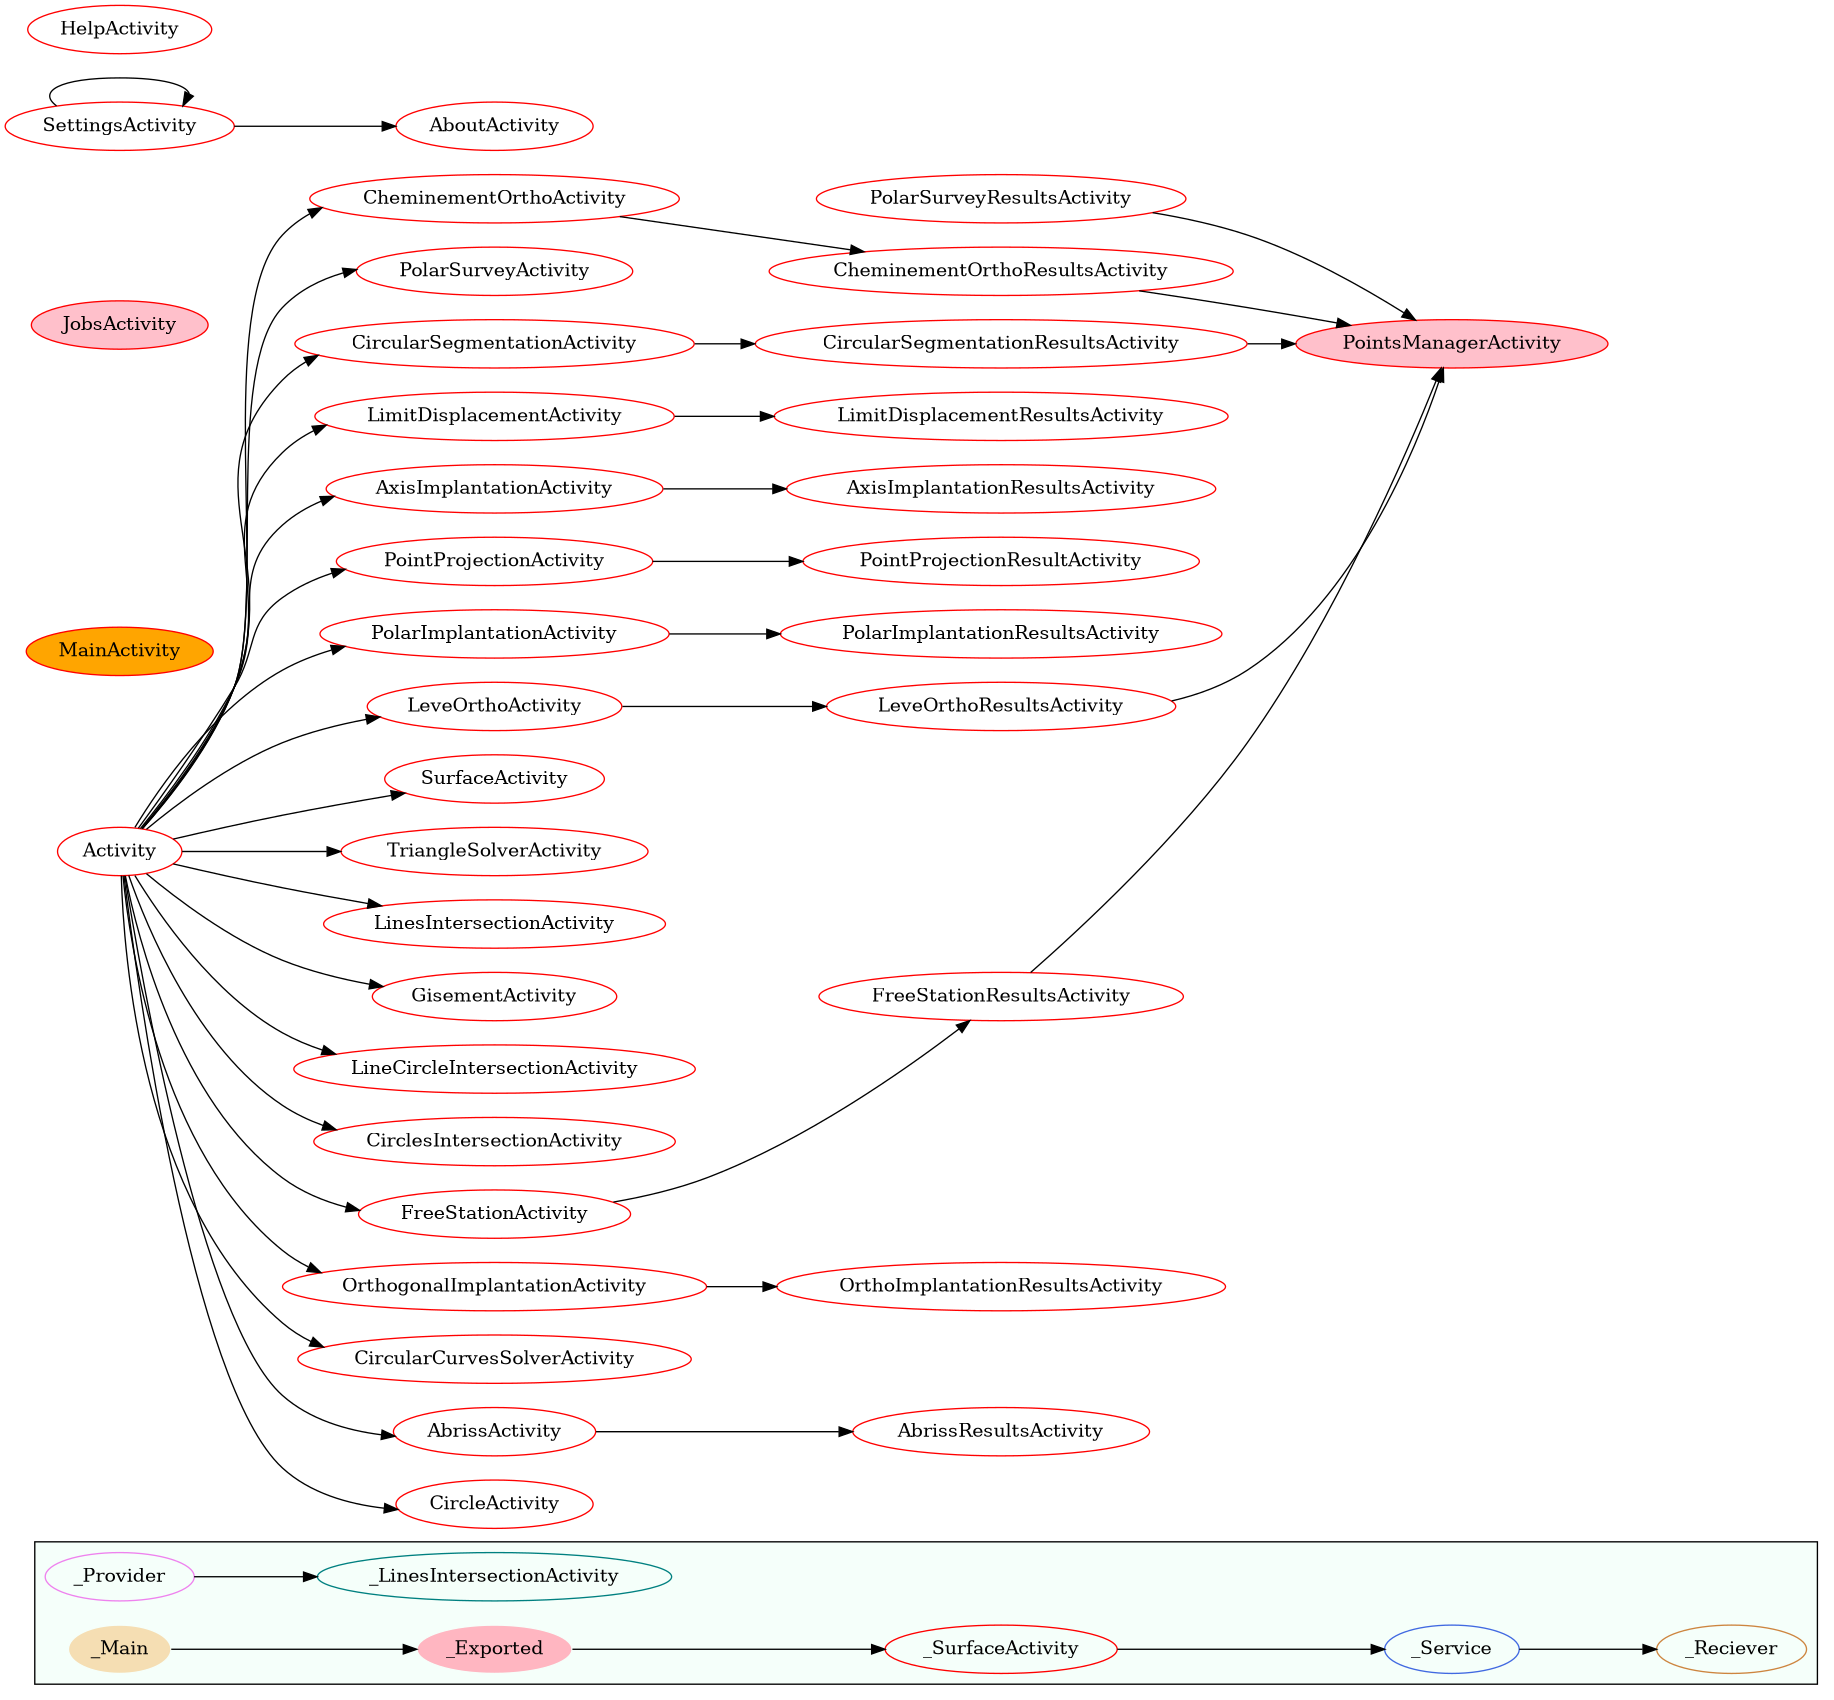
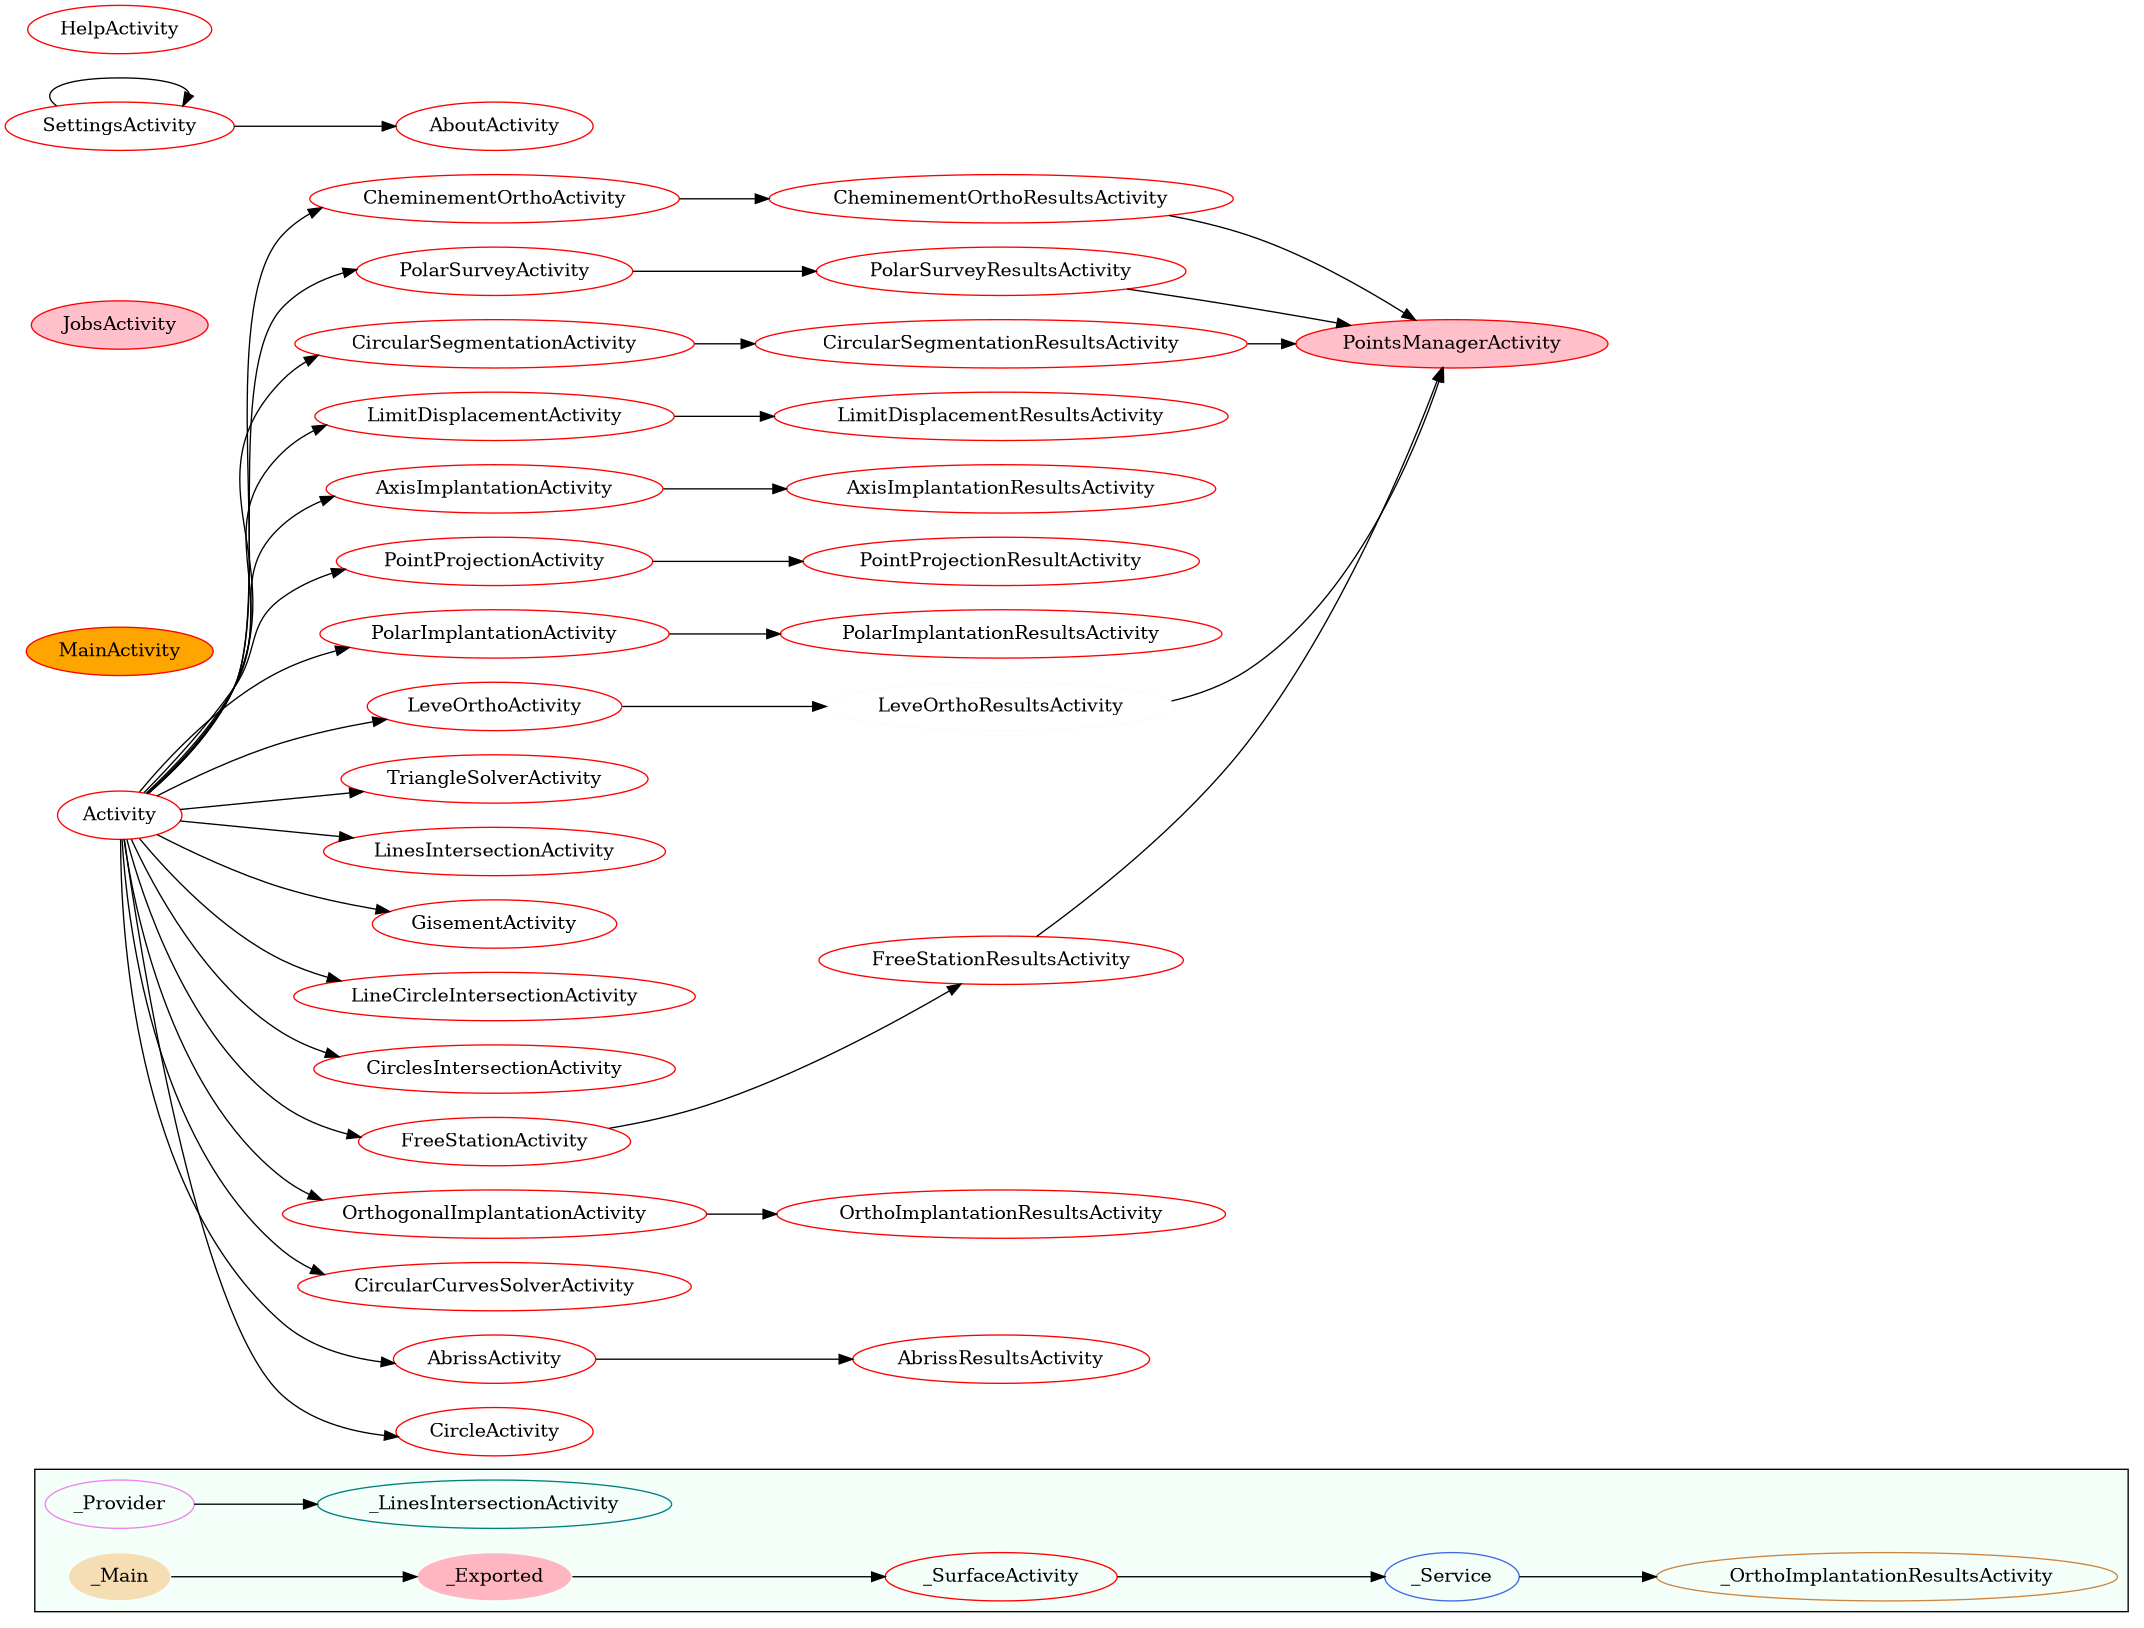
none -> (718, 271)
(1001, 706) -> (1001, 706)
(495, 779) -> none
(1732, 1649) -> (1887, 1577)
